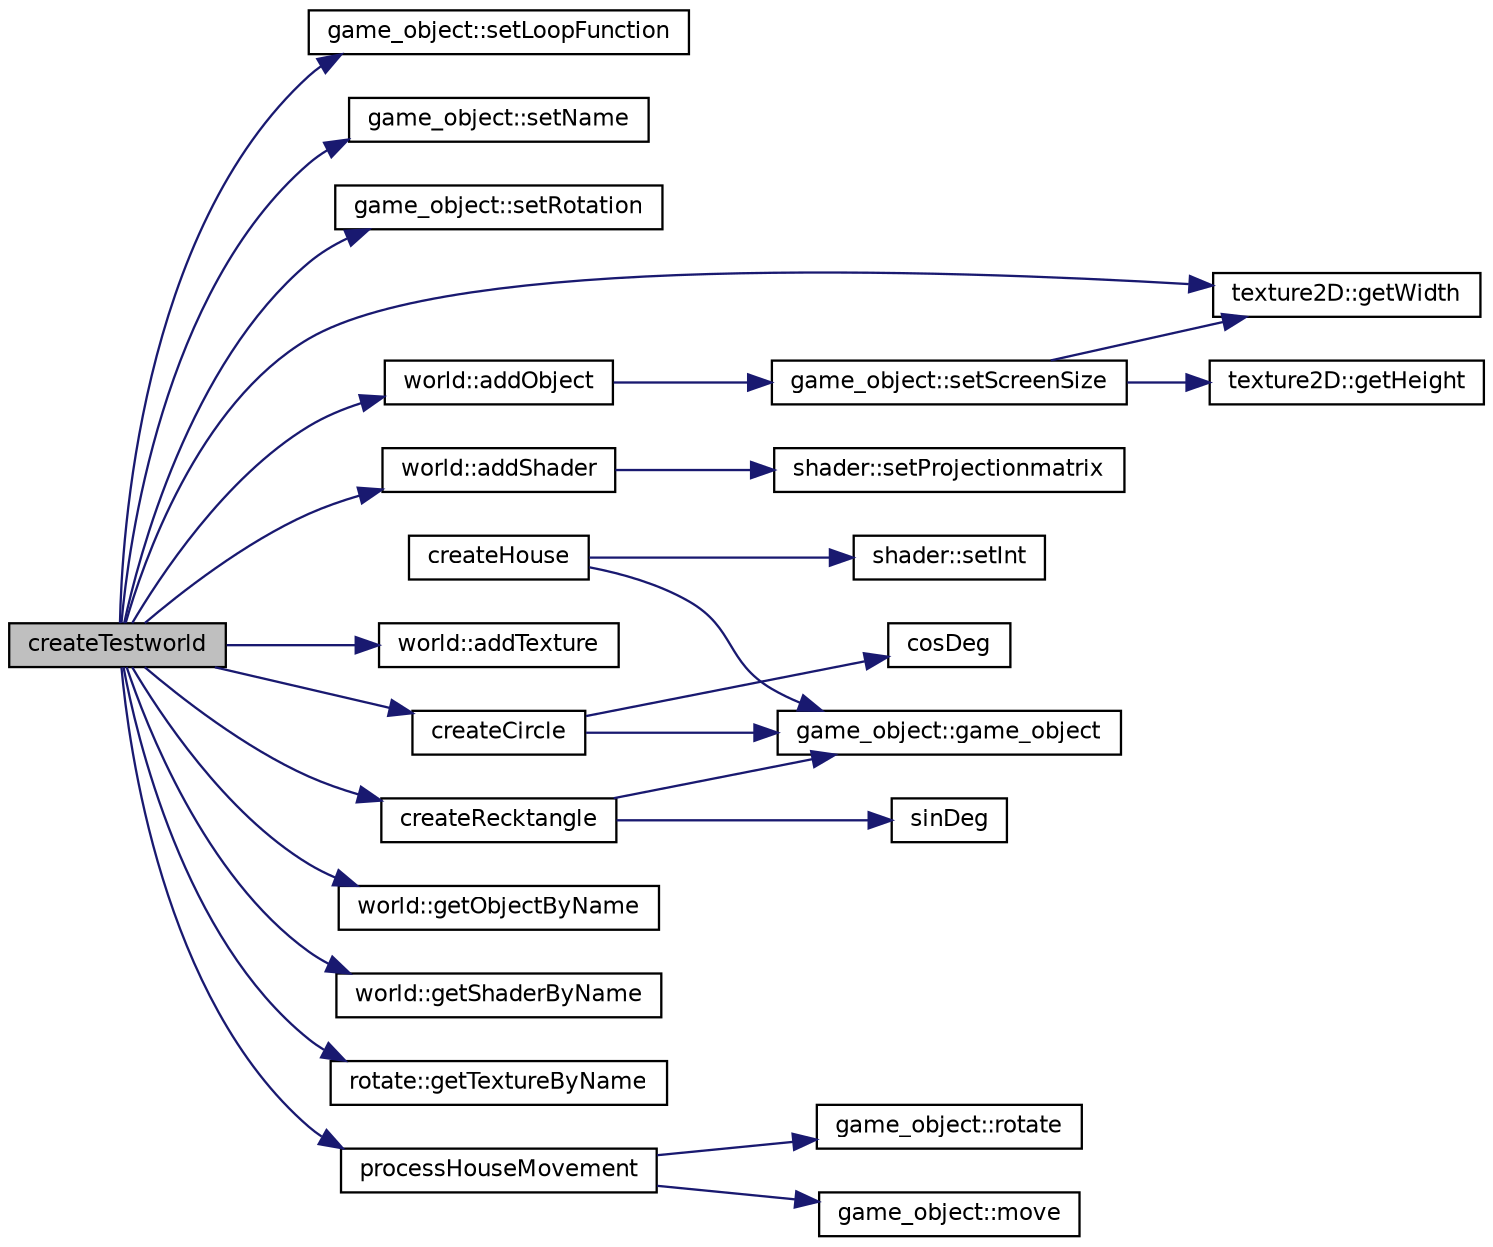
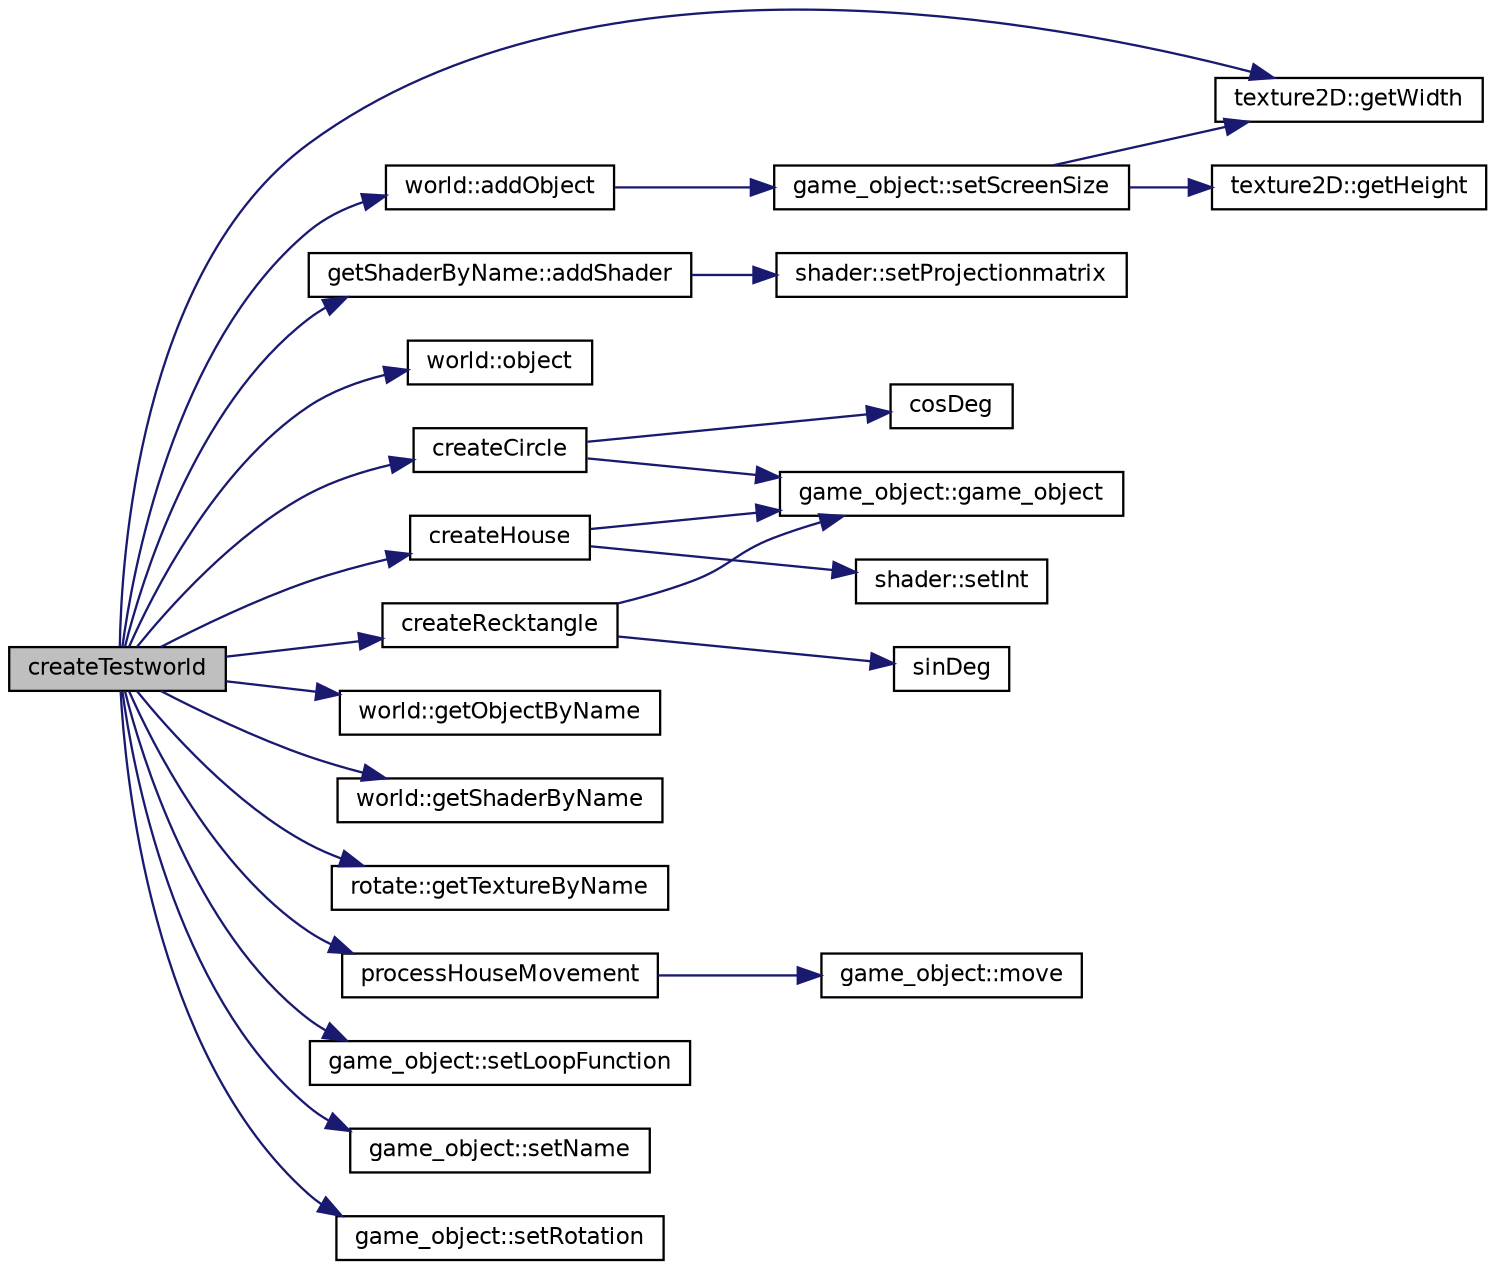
(499, 470) -> (500, 275)
none -> (271, 596)
(499, 645) -> (500, 363)
(949, 1127) -> none
